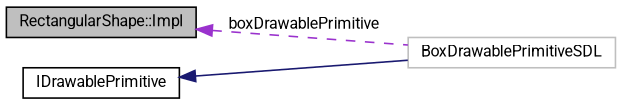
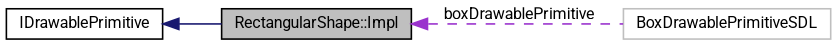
(302, 68) -> (200, 24)
